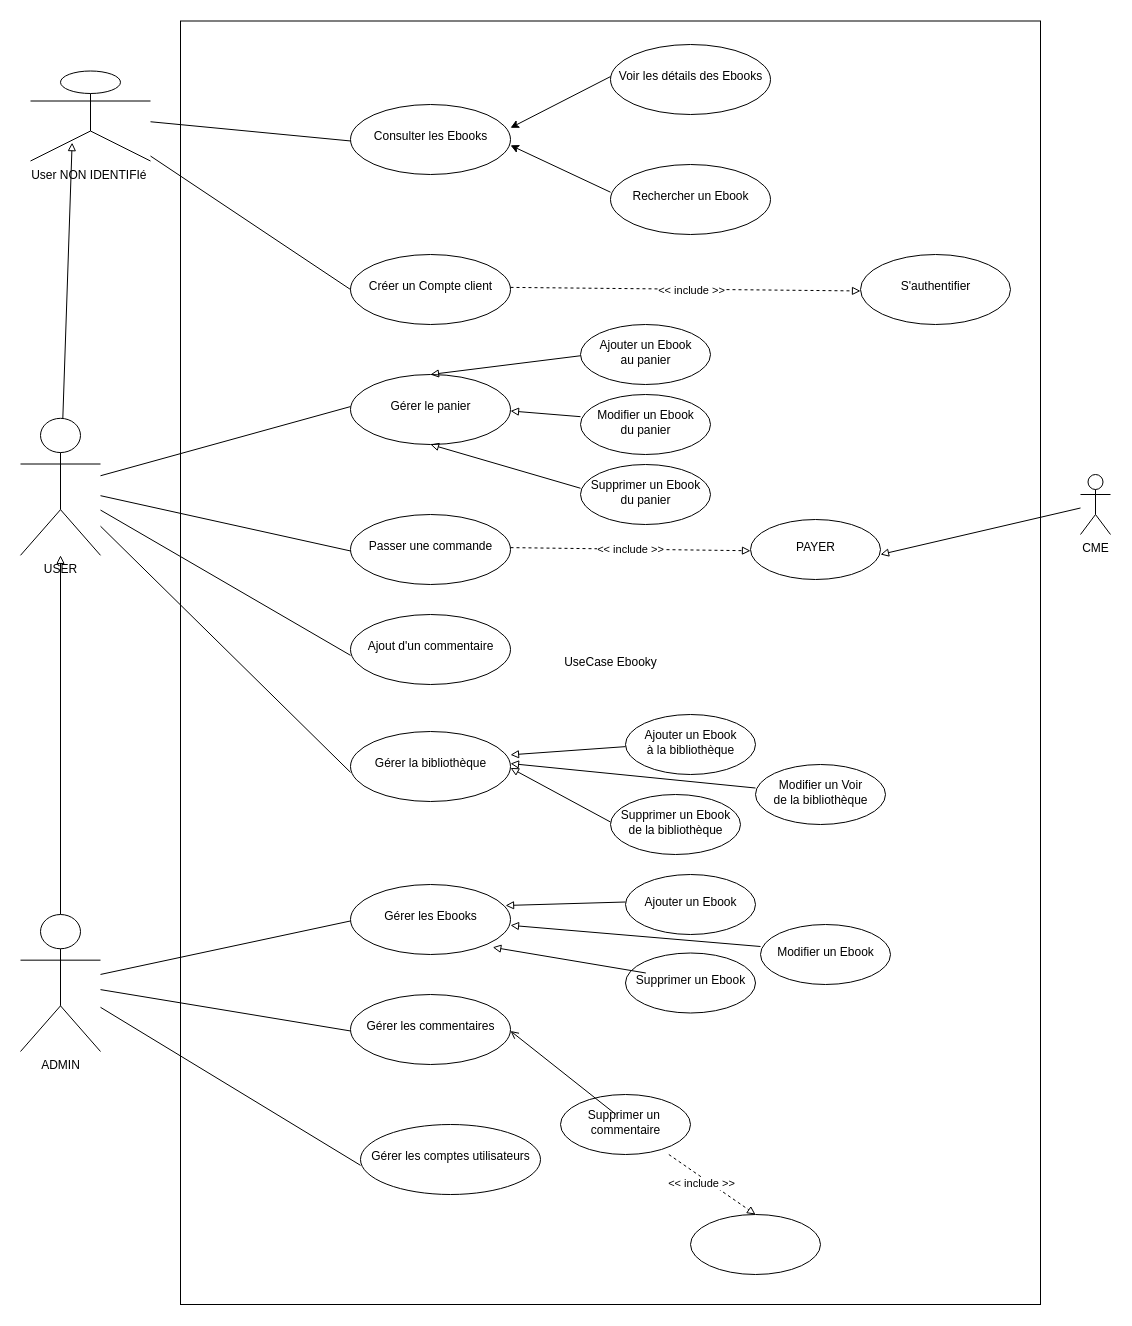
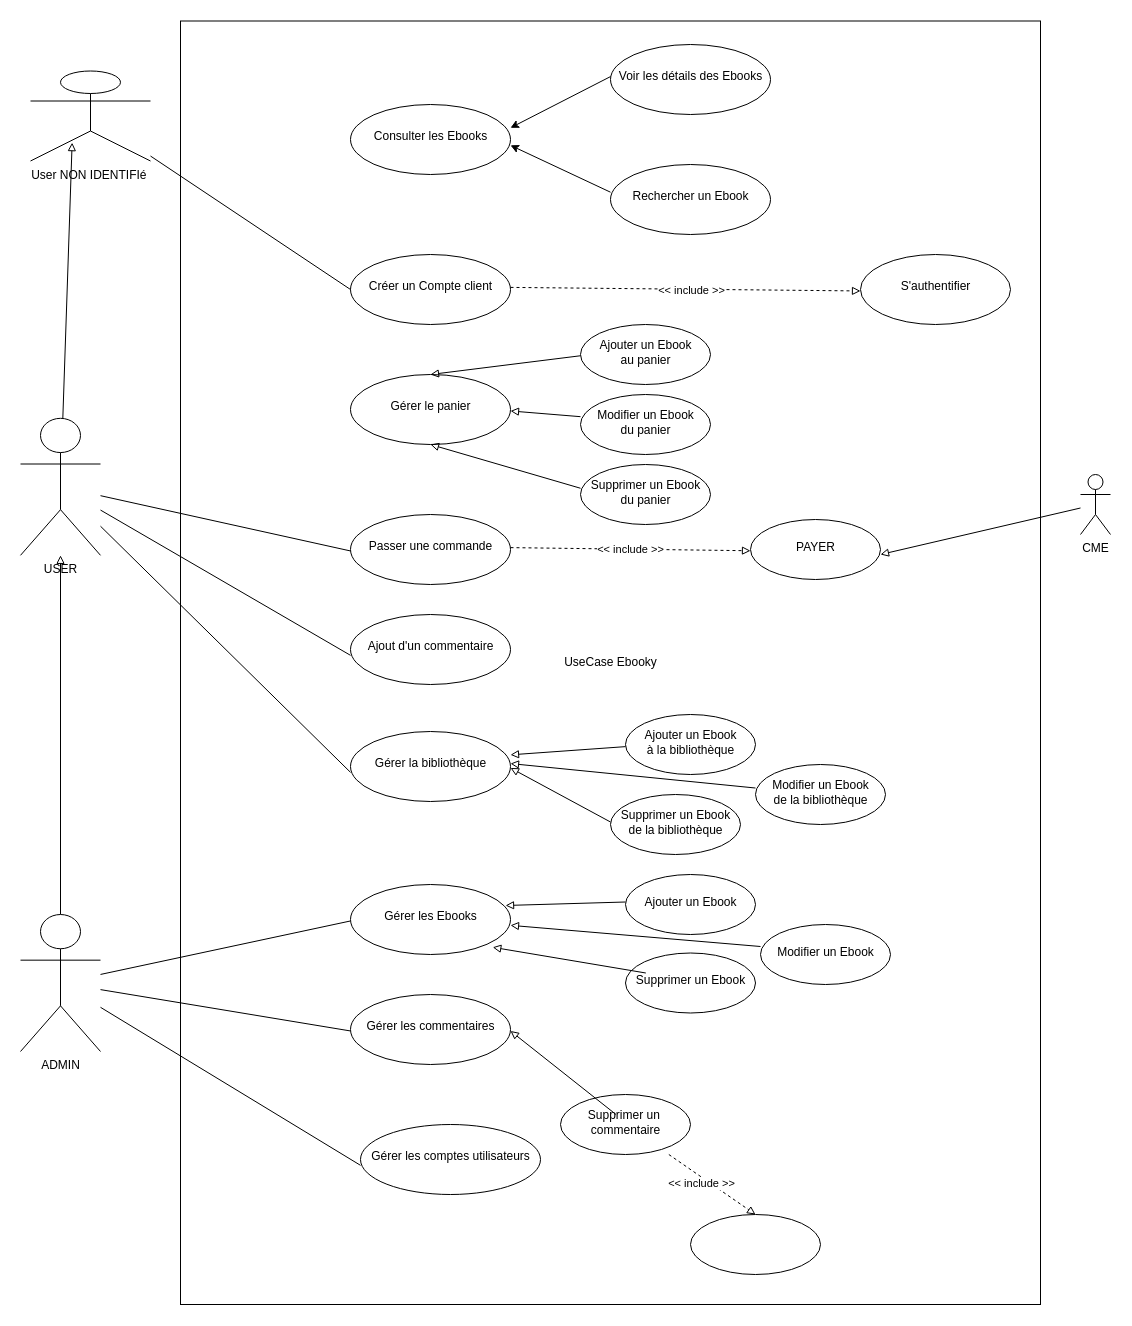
(251, 131) -> none
(225, 441) -> none
(821, 793) -> (821, 793)
(515, 1035) -> (518, 1037)
